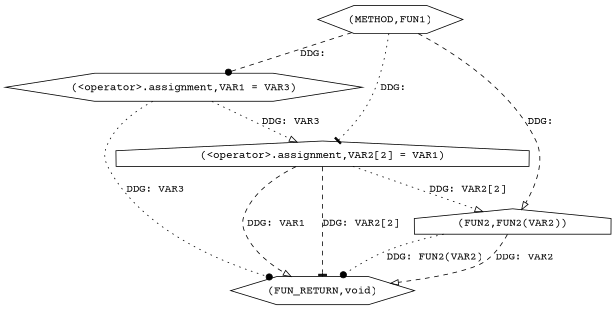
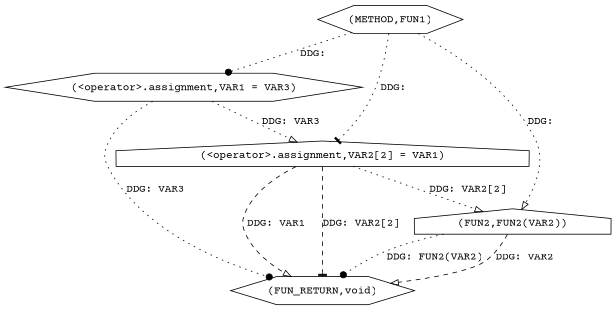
(292, 52) -> (292, 52)
(509, 101) -> (509, 101)
